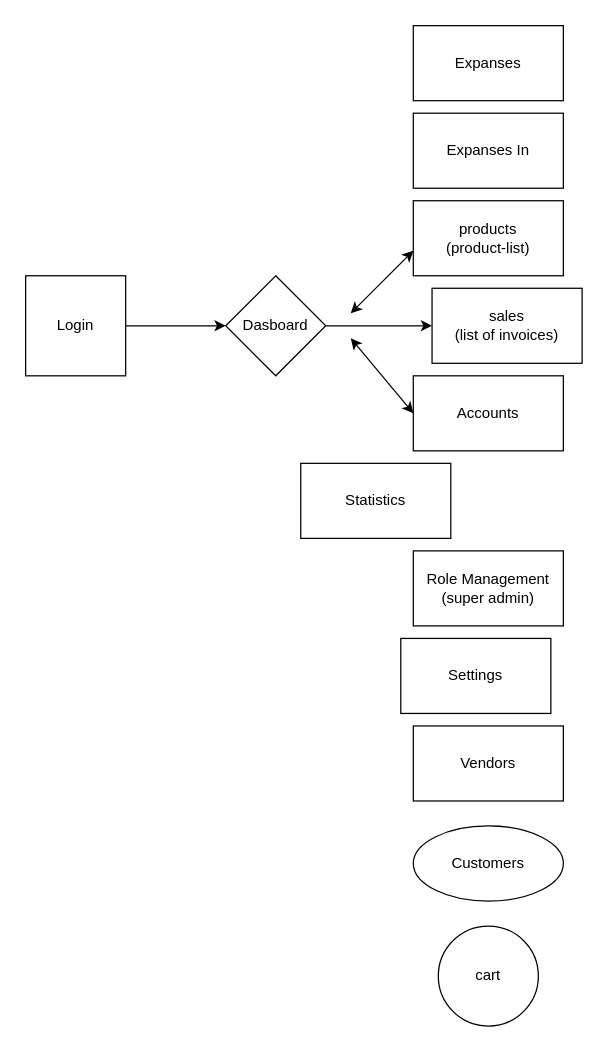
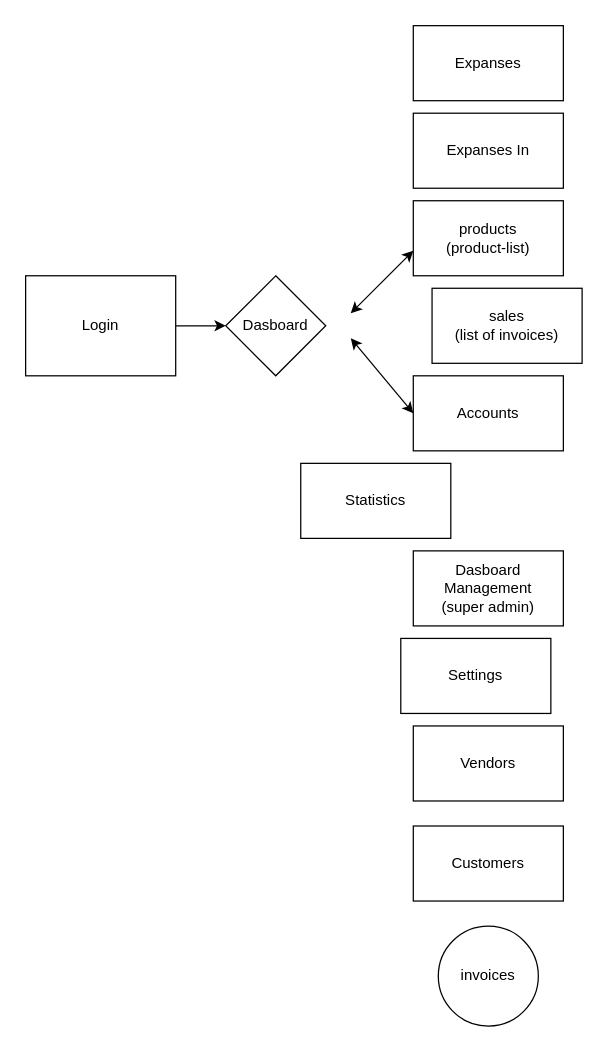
(76, 326) -> (101, 326)
(375, 326) -> none
(488, 588) -> (488, 588)
(488, 863) -> (488, 863)
(488, 976) -> (488, 976)
